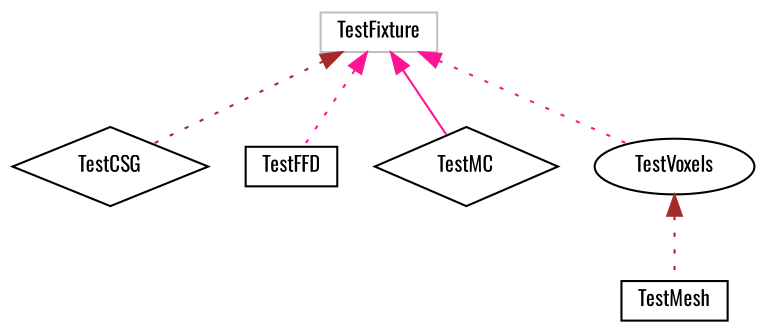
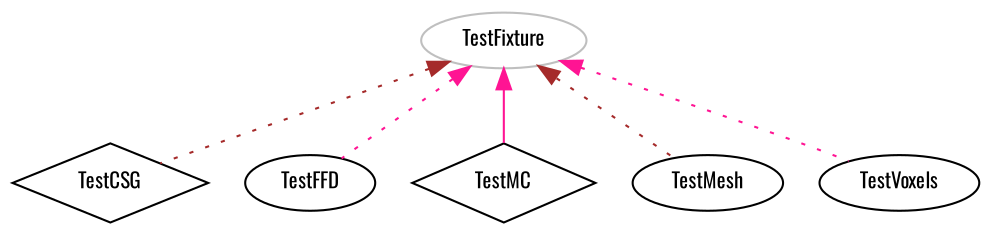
(379, 32) -> (504, 40)
(291, 167) -> (310, 183)
(675, 248) -> (615, 118)
(675, 301) -> (708, 183)
